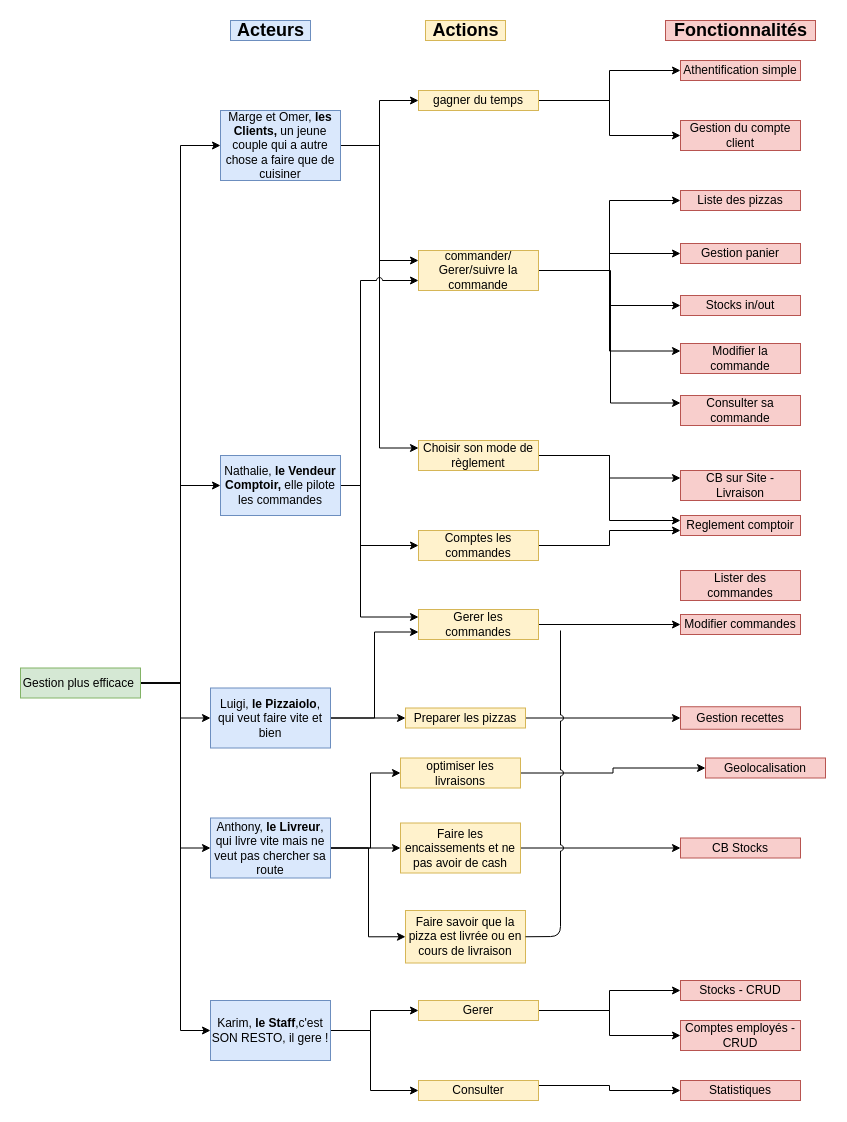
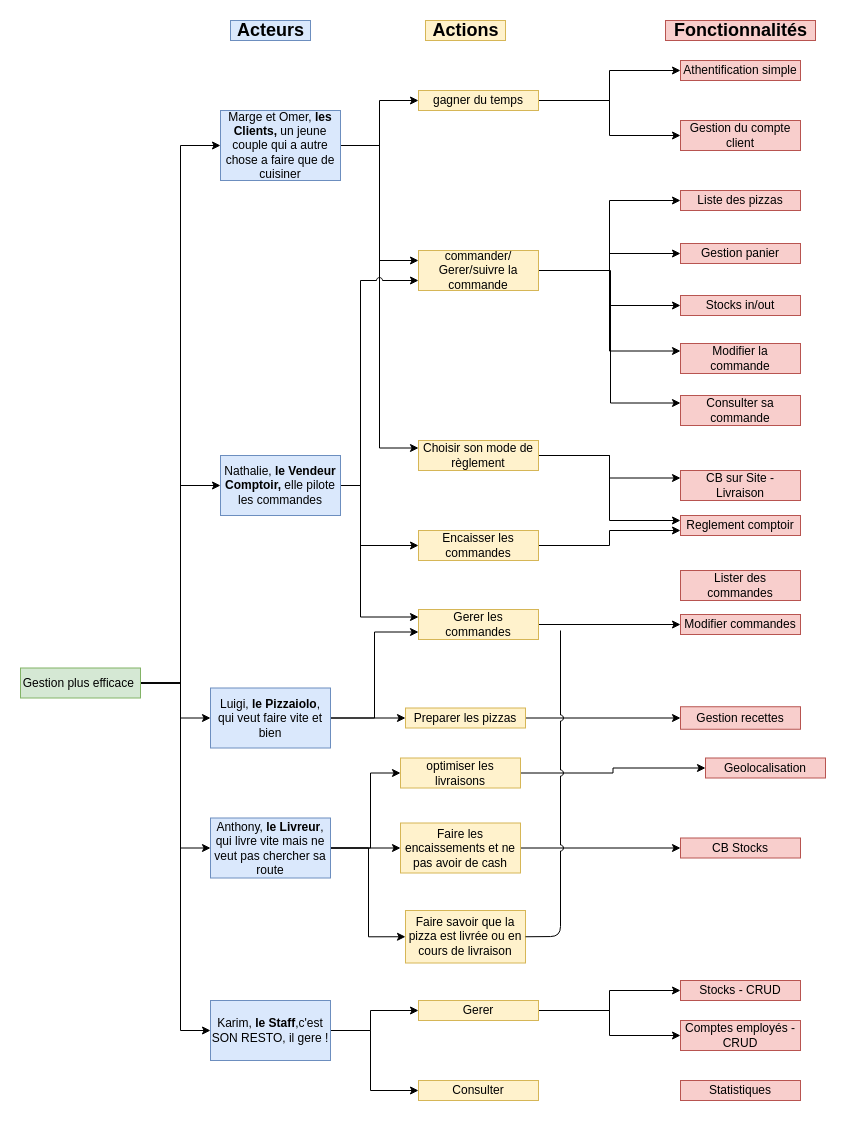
(479, 546) -> (479, 546)
(609, 1086) -> none
